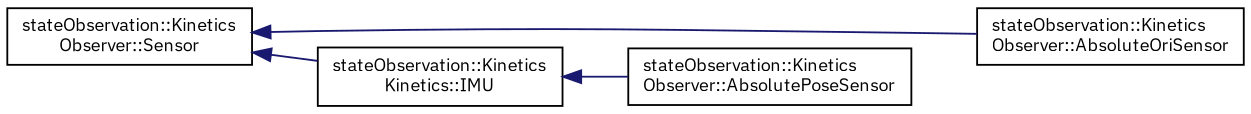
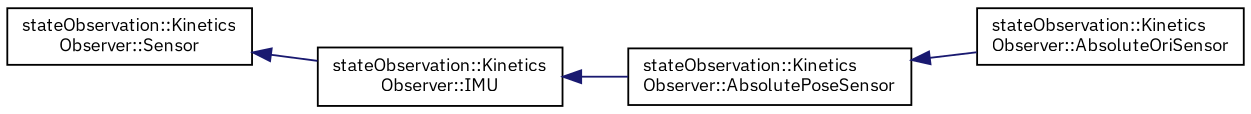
(624, 29) -> (953, 55)
(440, 77) -> (440, 77)
